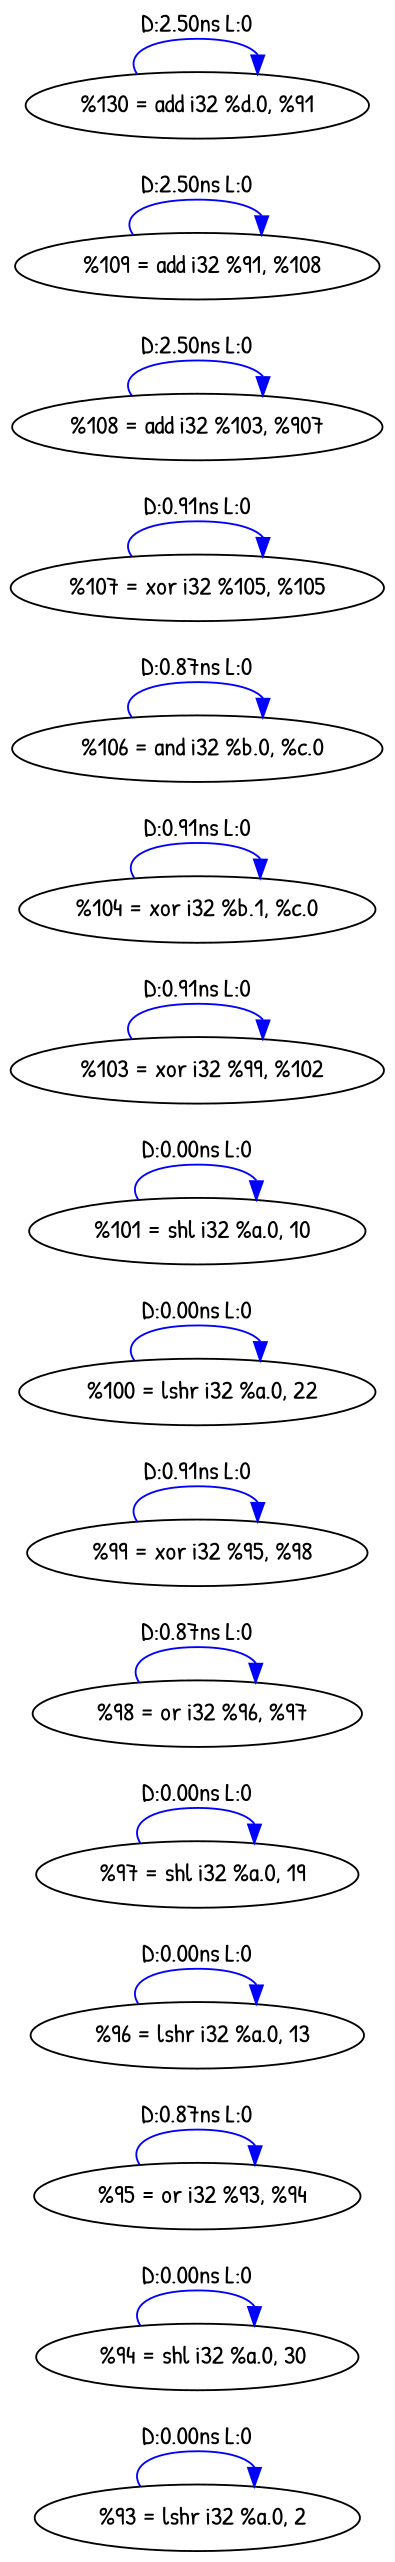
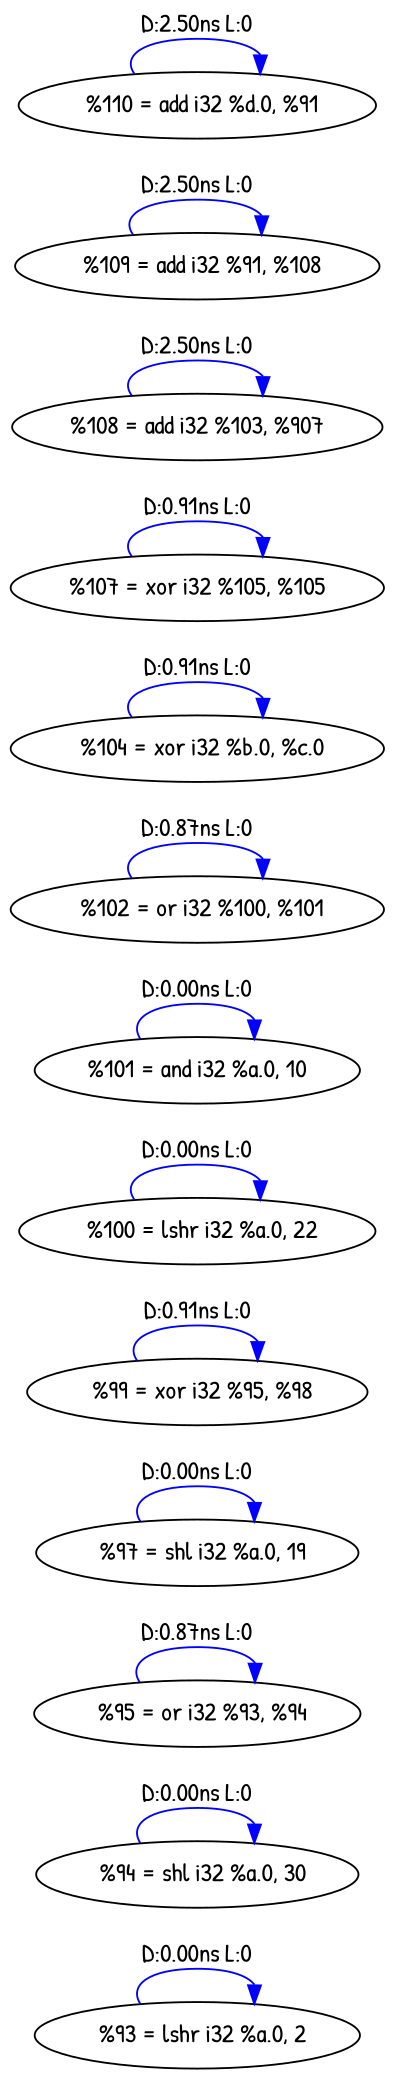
(197, 105) -> (197, 105)
(197, 749) -> none
none -> (197, 910)
(197, 910) -> (197, 749)
(197, 1070) -> none
(197, 1231) -> (197, 1070)
(197, 1714) -> none
(197, 2035) -> none
